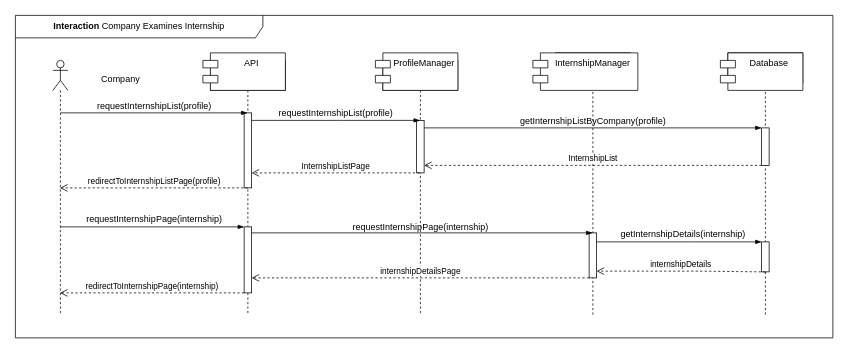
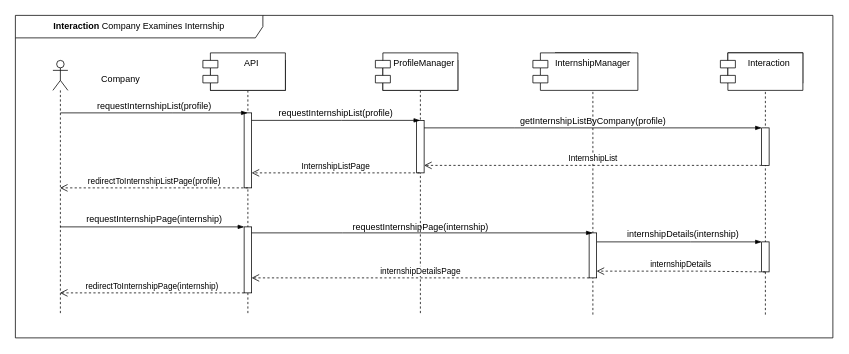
(769, 64) -> (769, 64)
(683, 234) -> (683, 234)
